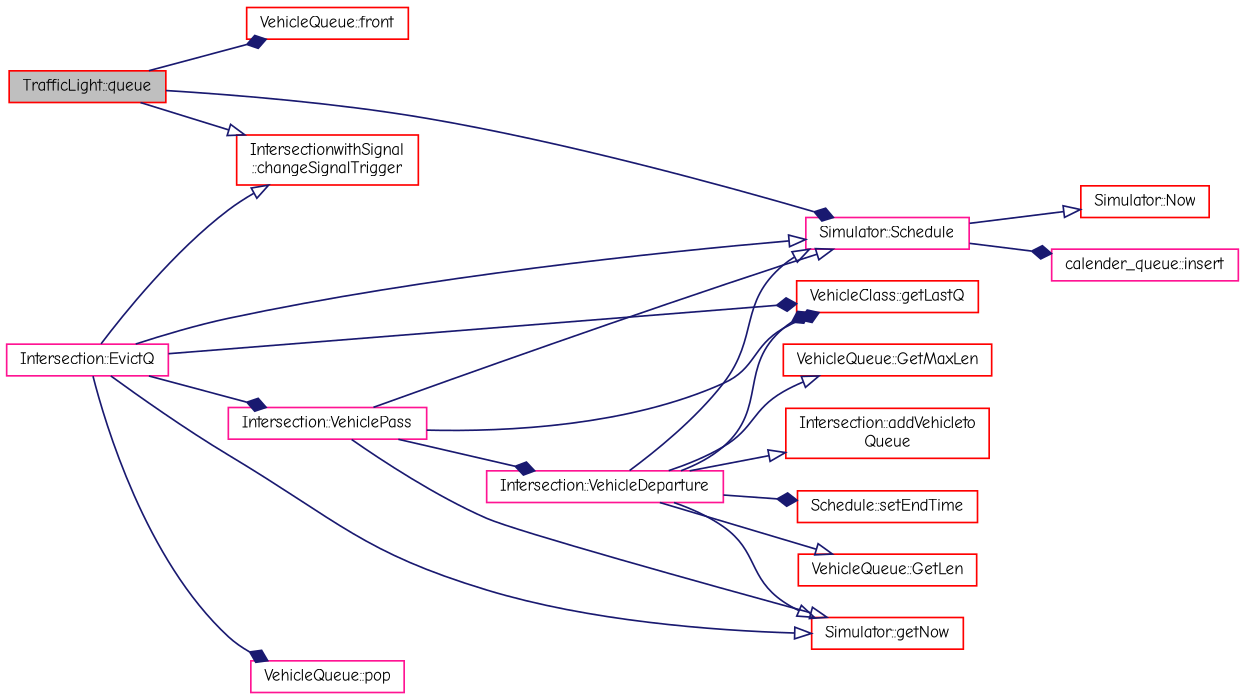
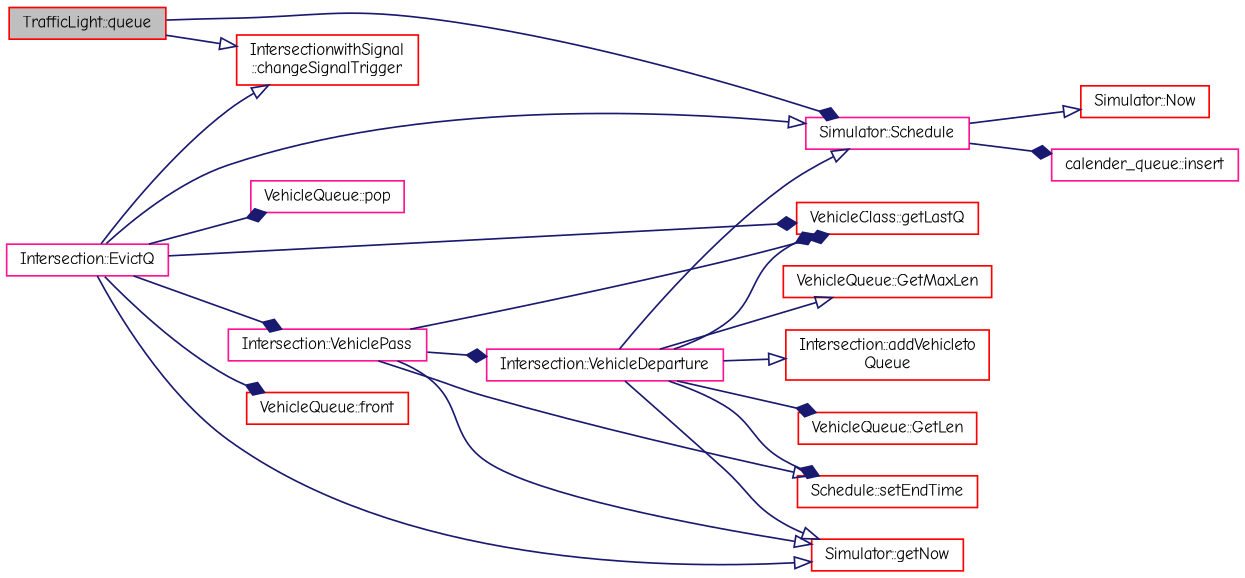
(198, 58) -> (171, 337)
(584, 333) -> (584, 423)
(742, 527) -> (737, 395)
